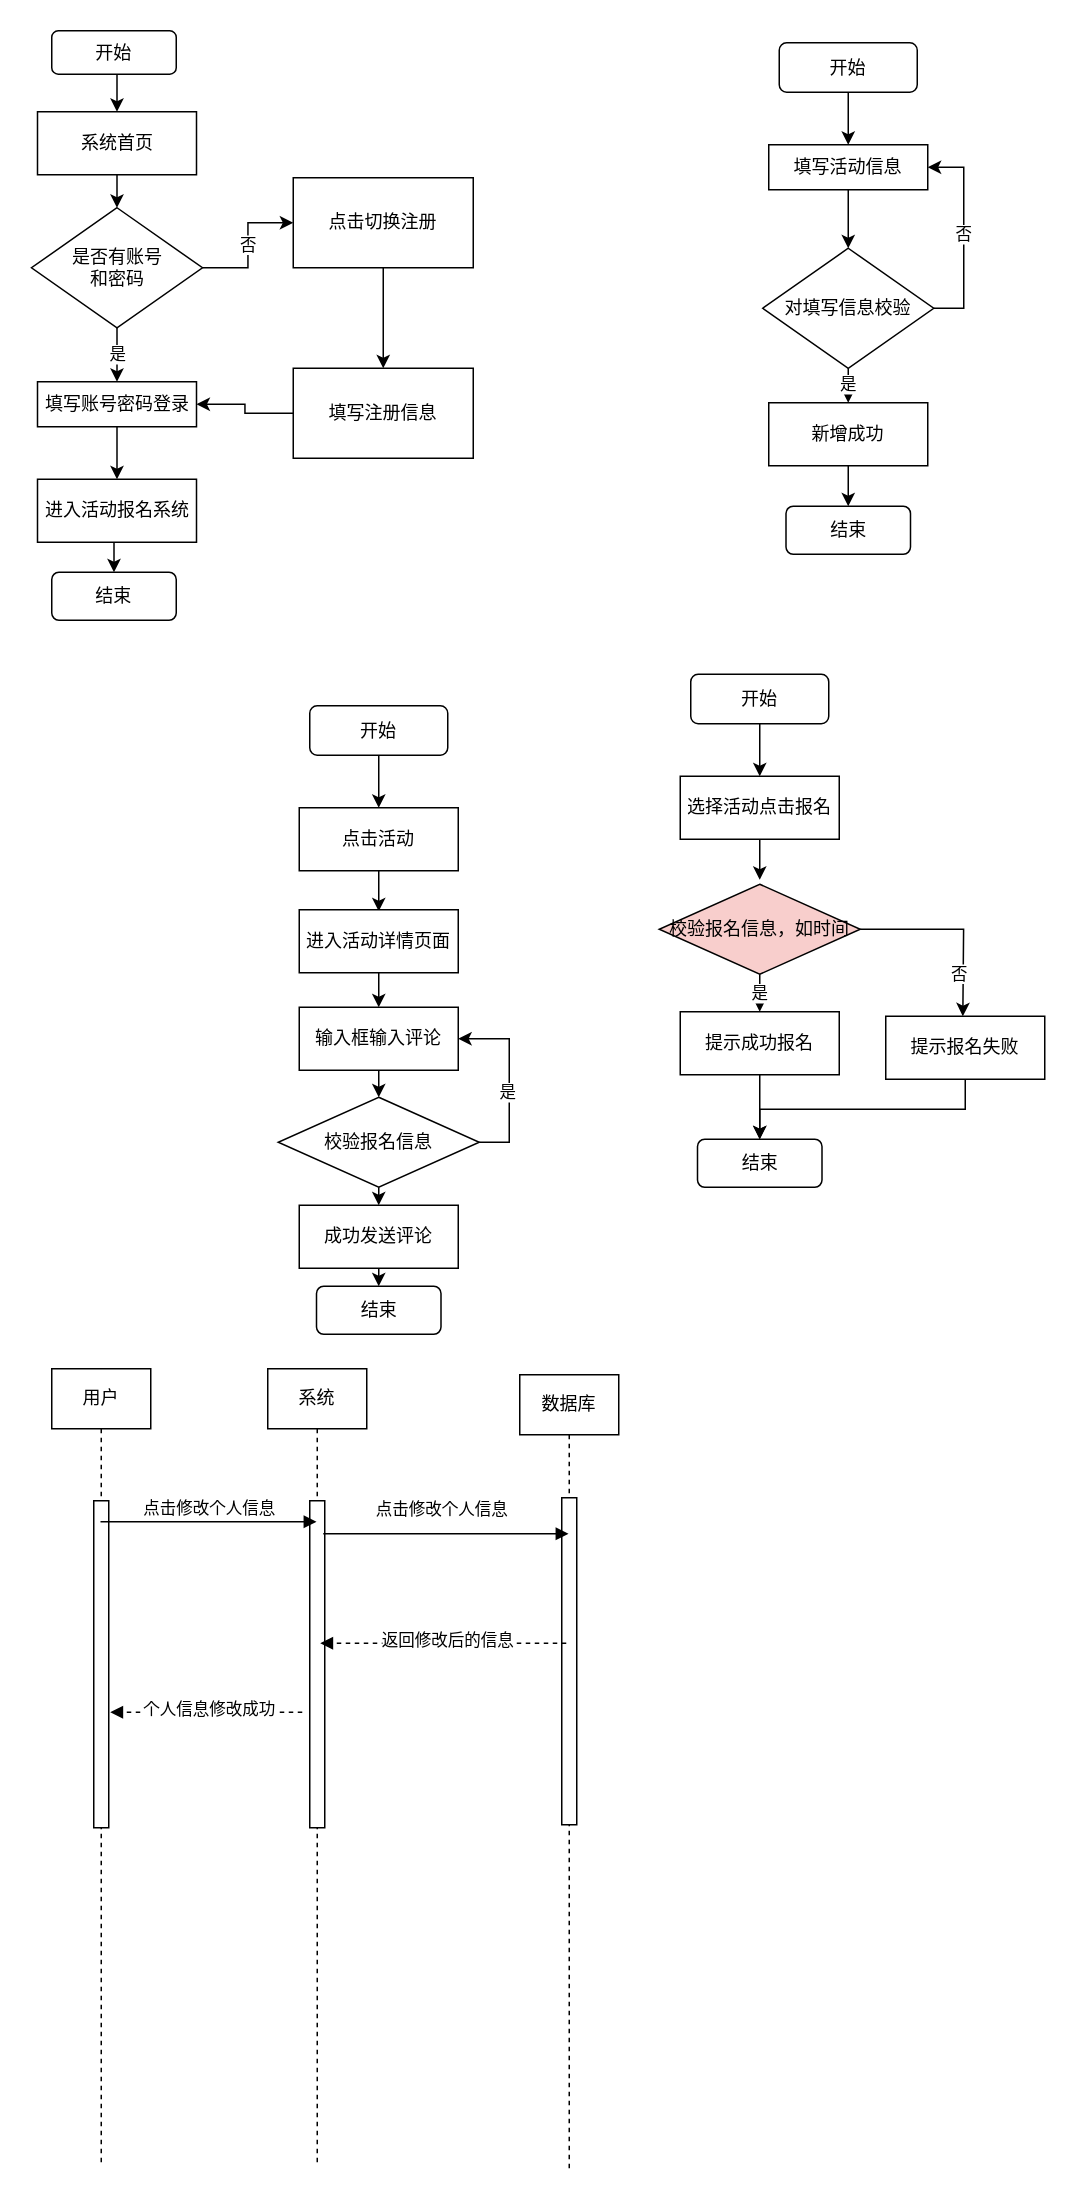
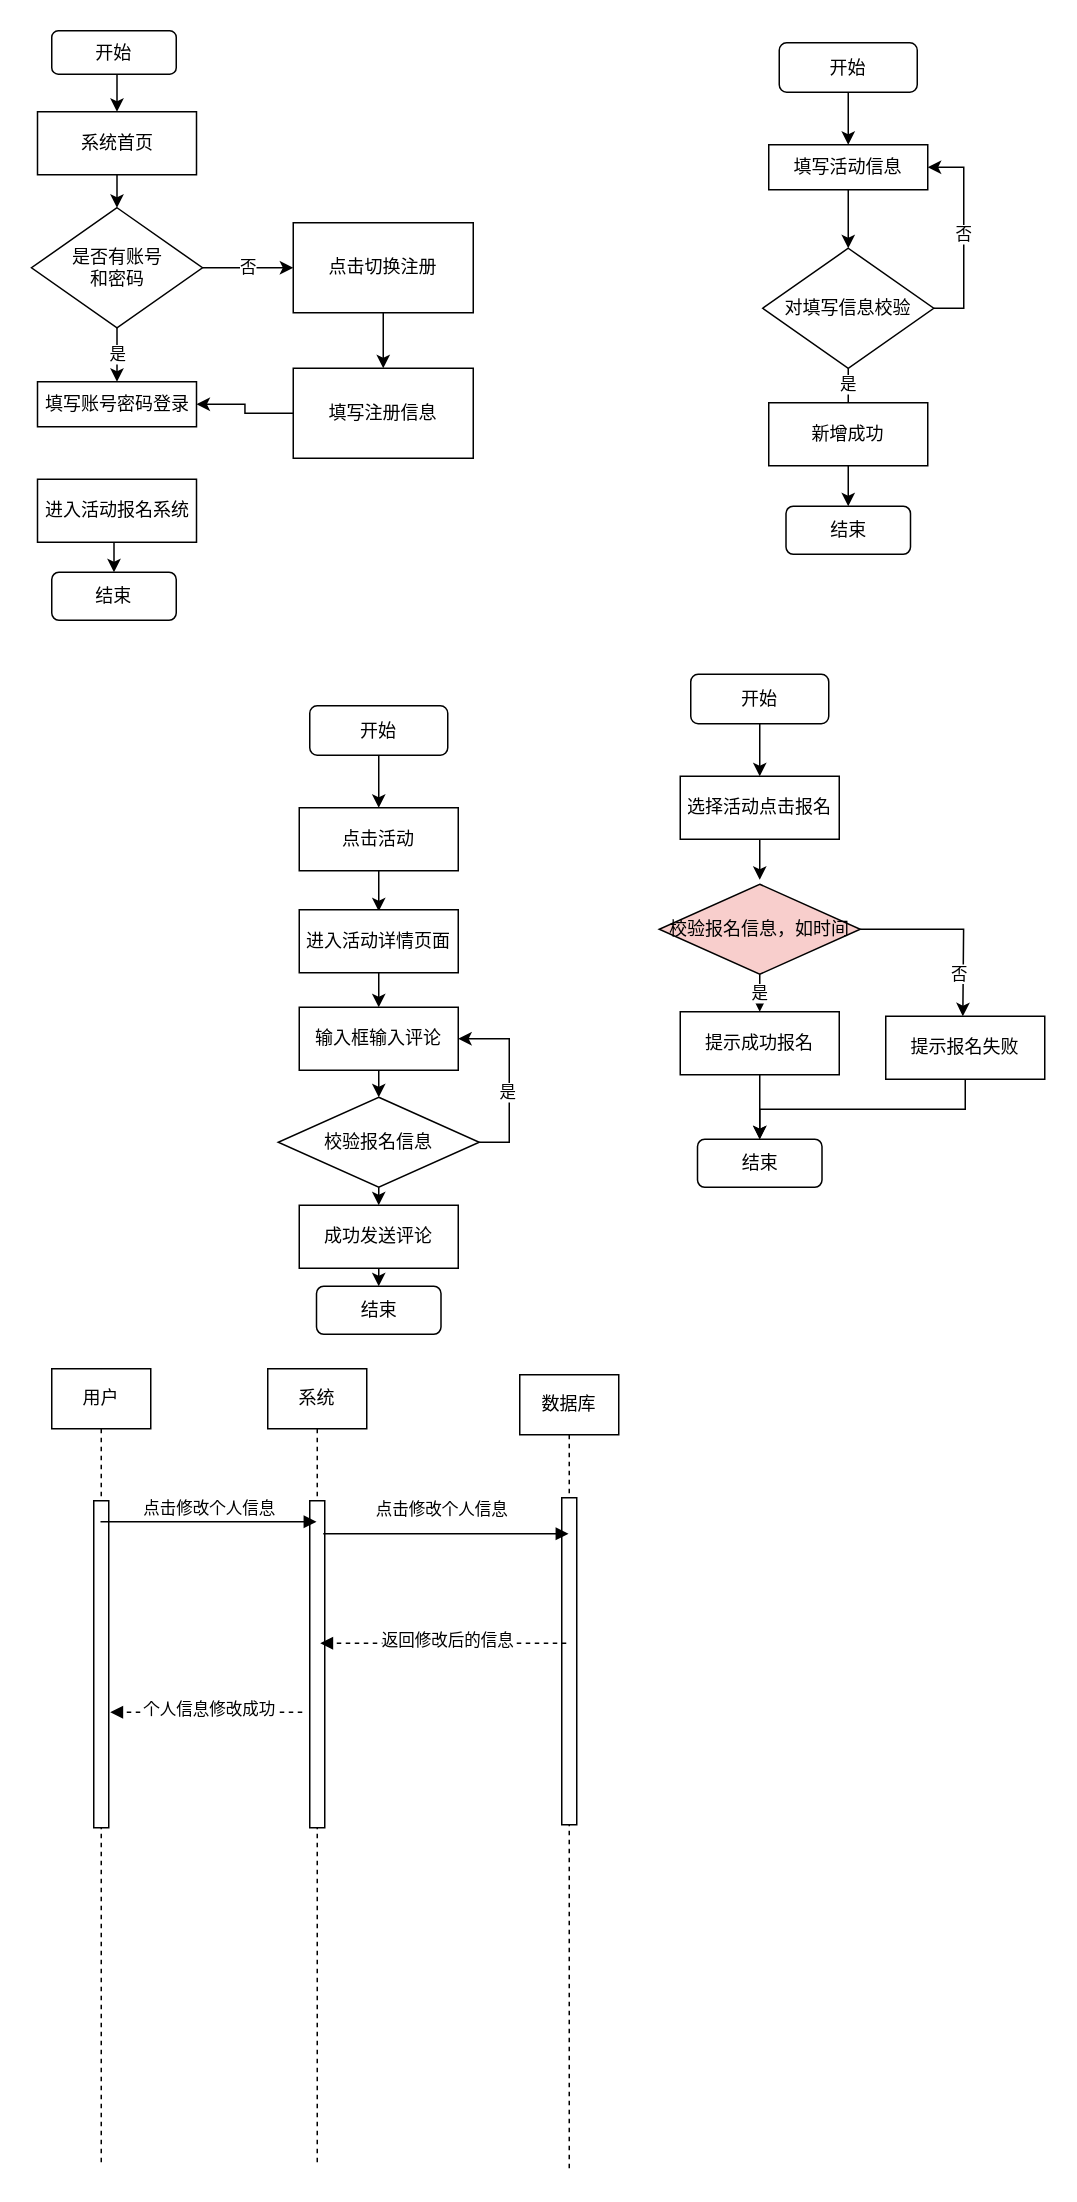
(383, 223) -> (383, 268)
(848, 393) -> (848, 397)
(117, 448) -> none
